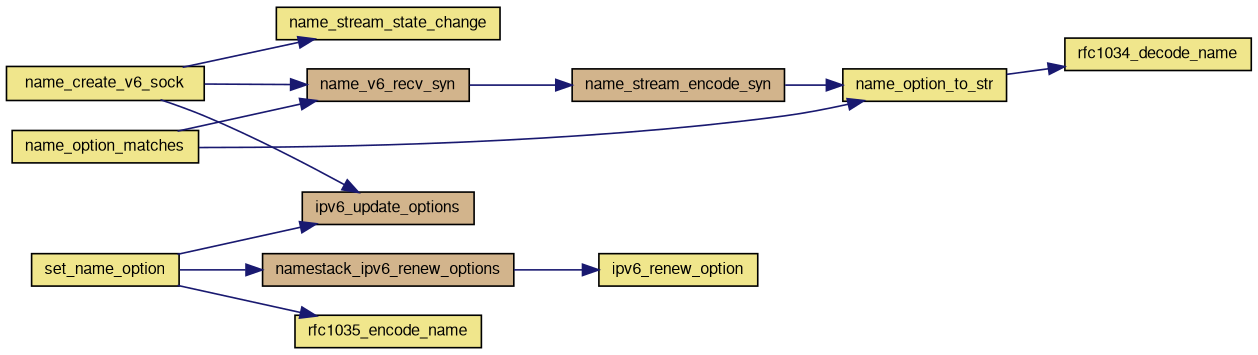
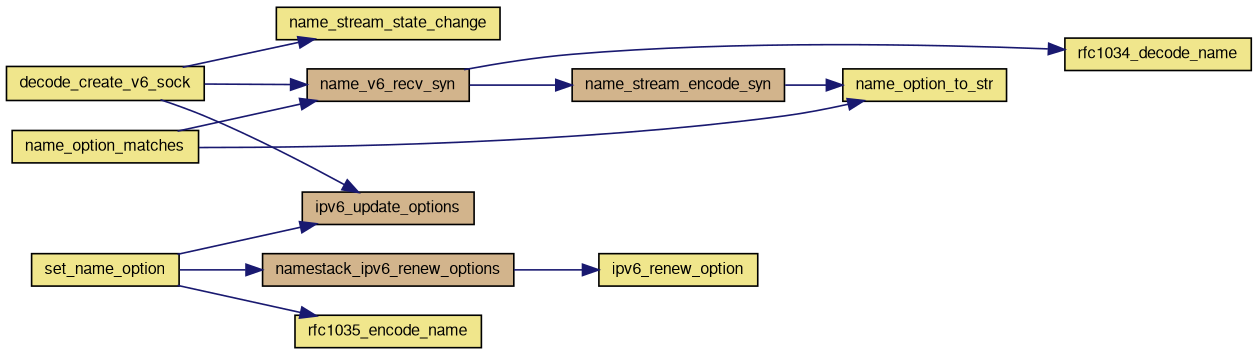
(1028, 72) -> (755, 46)
(105, 83) -> (105, 83)
